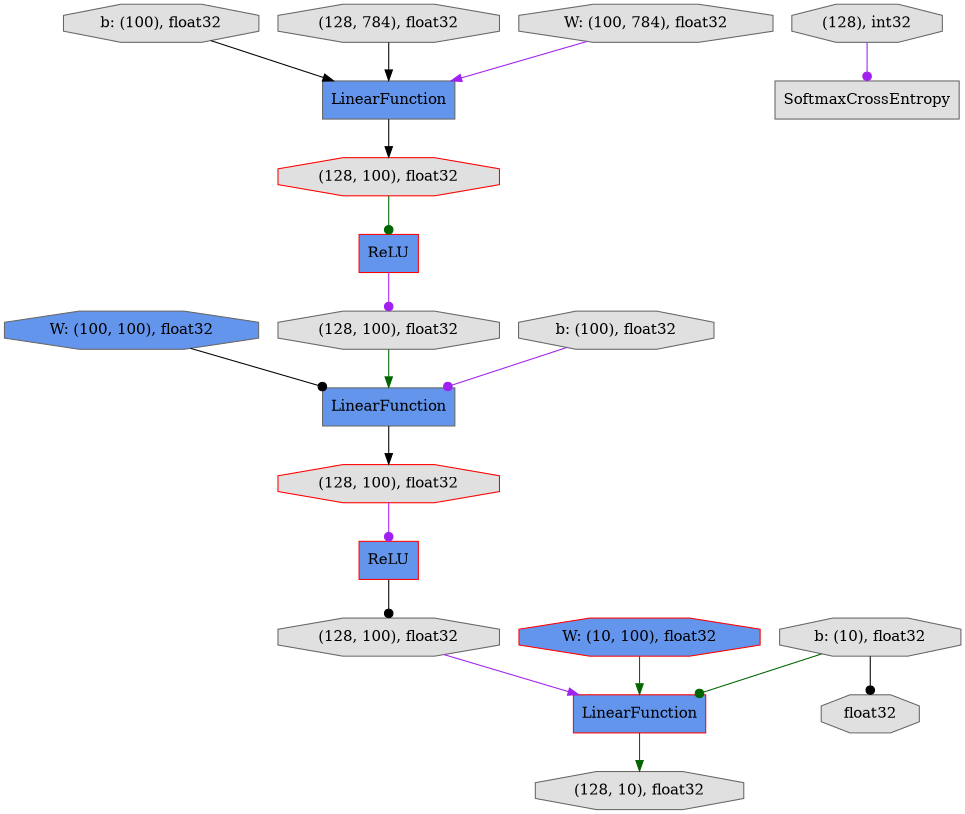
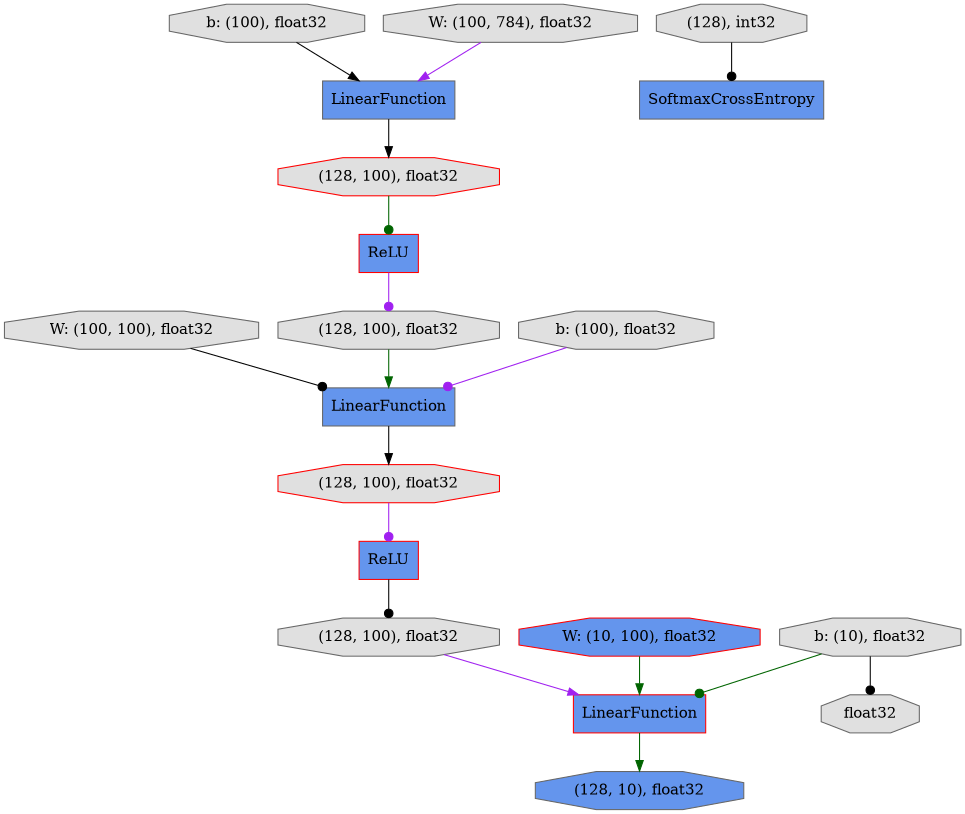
(389, 23) -> none
(867, 57) -> (732, 57)
(867, 100) -> (732, 100)
(132, 330) -> (132, 330)
(640, 791) -> (640, 791)
